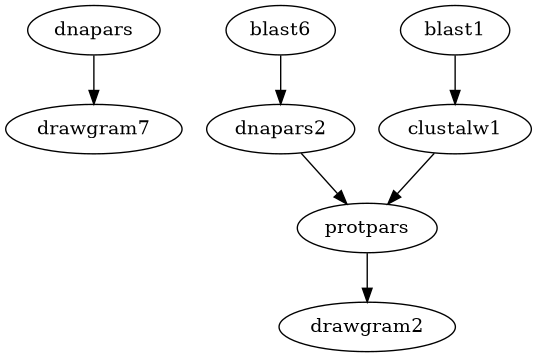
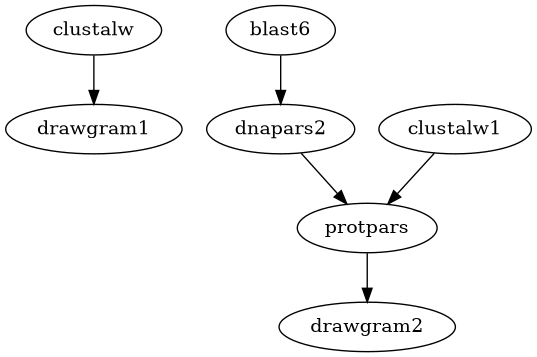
(94, 30) -> (94, 30)
(455, 30) -> none
(94, 129) -> (94, 129)
